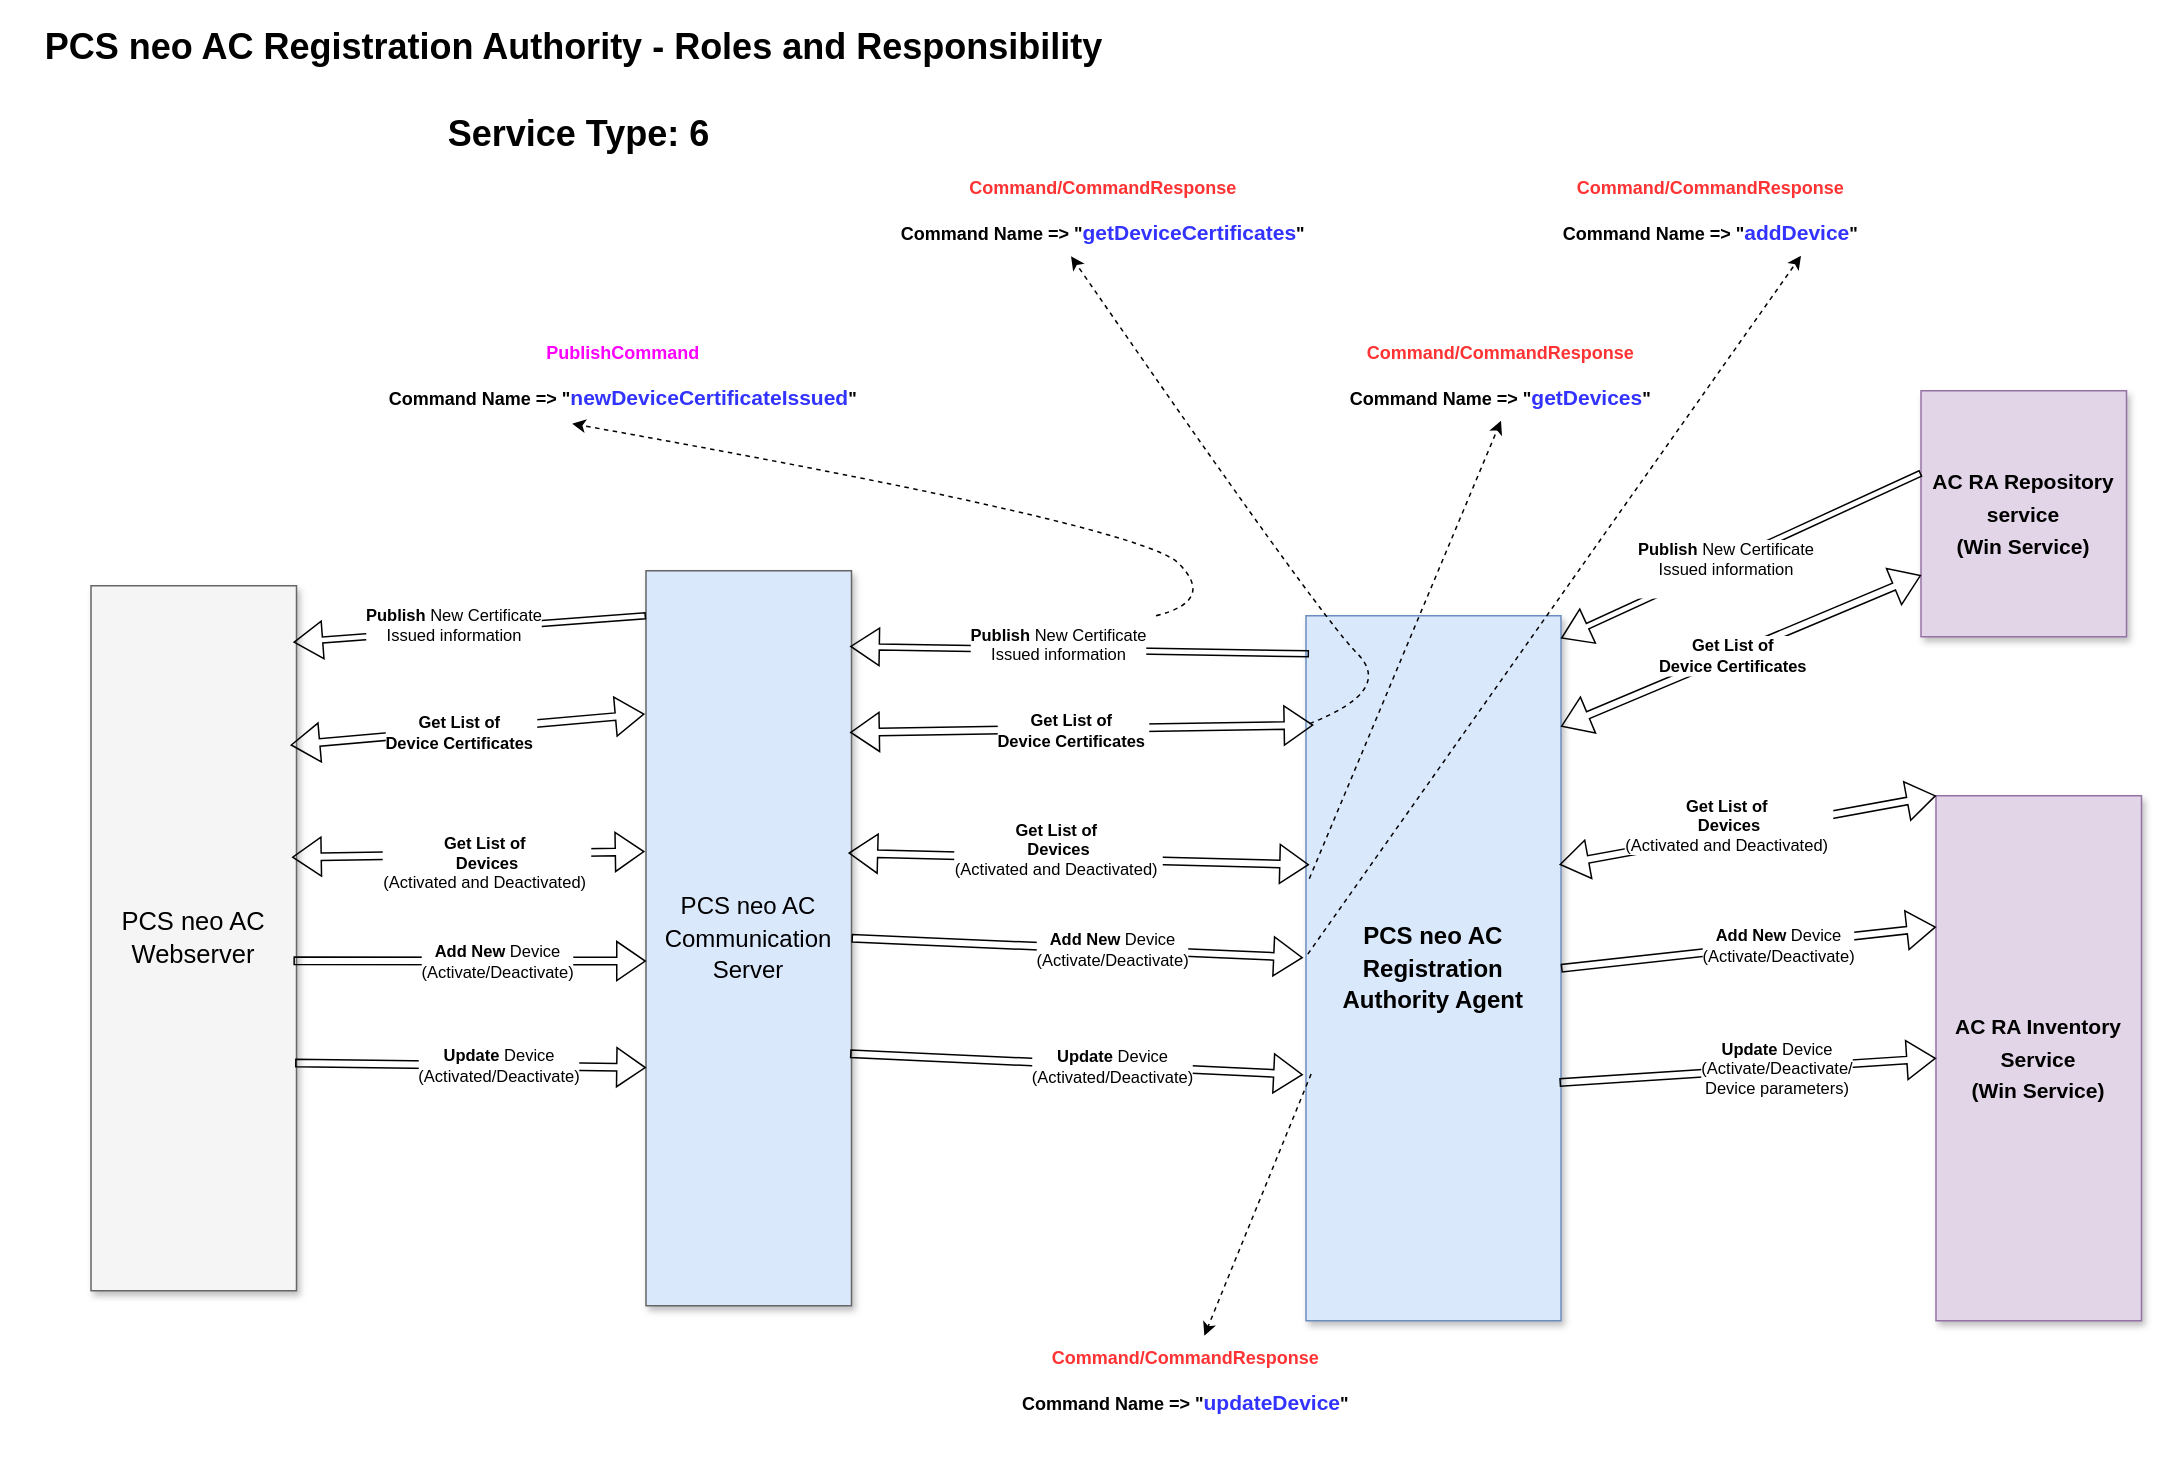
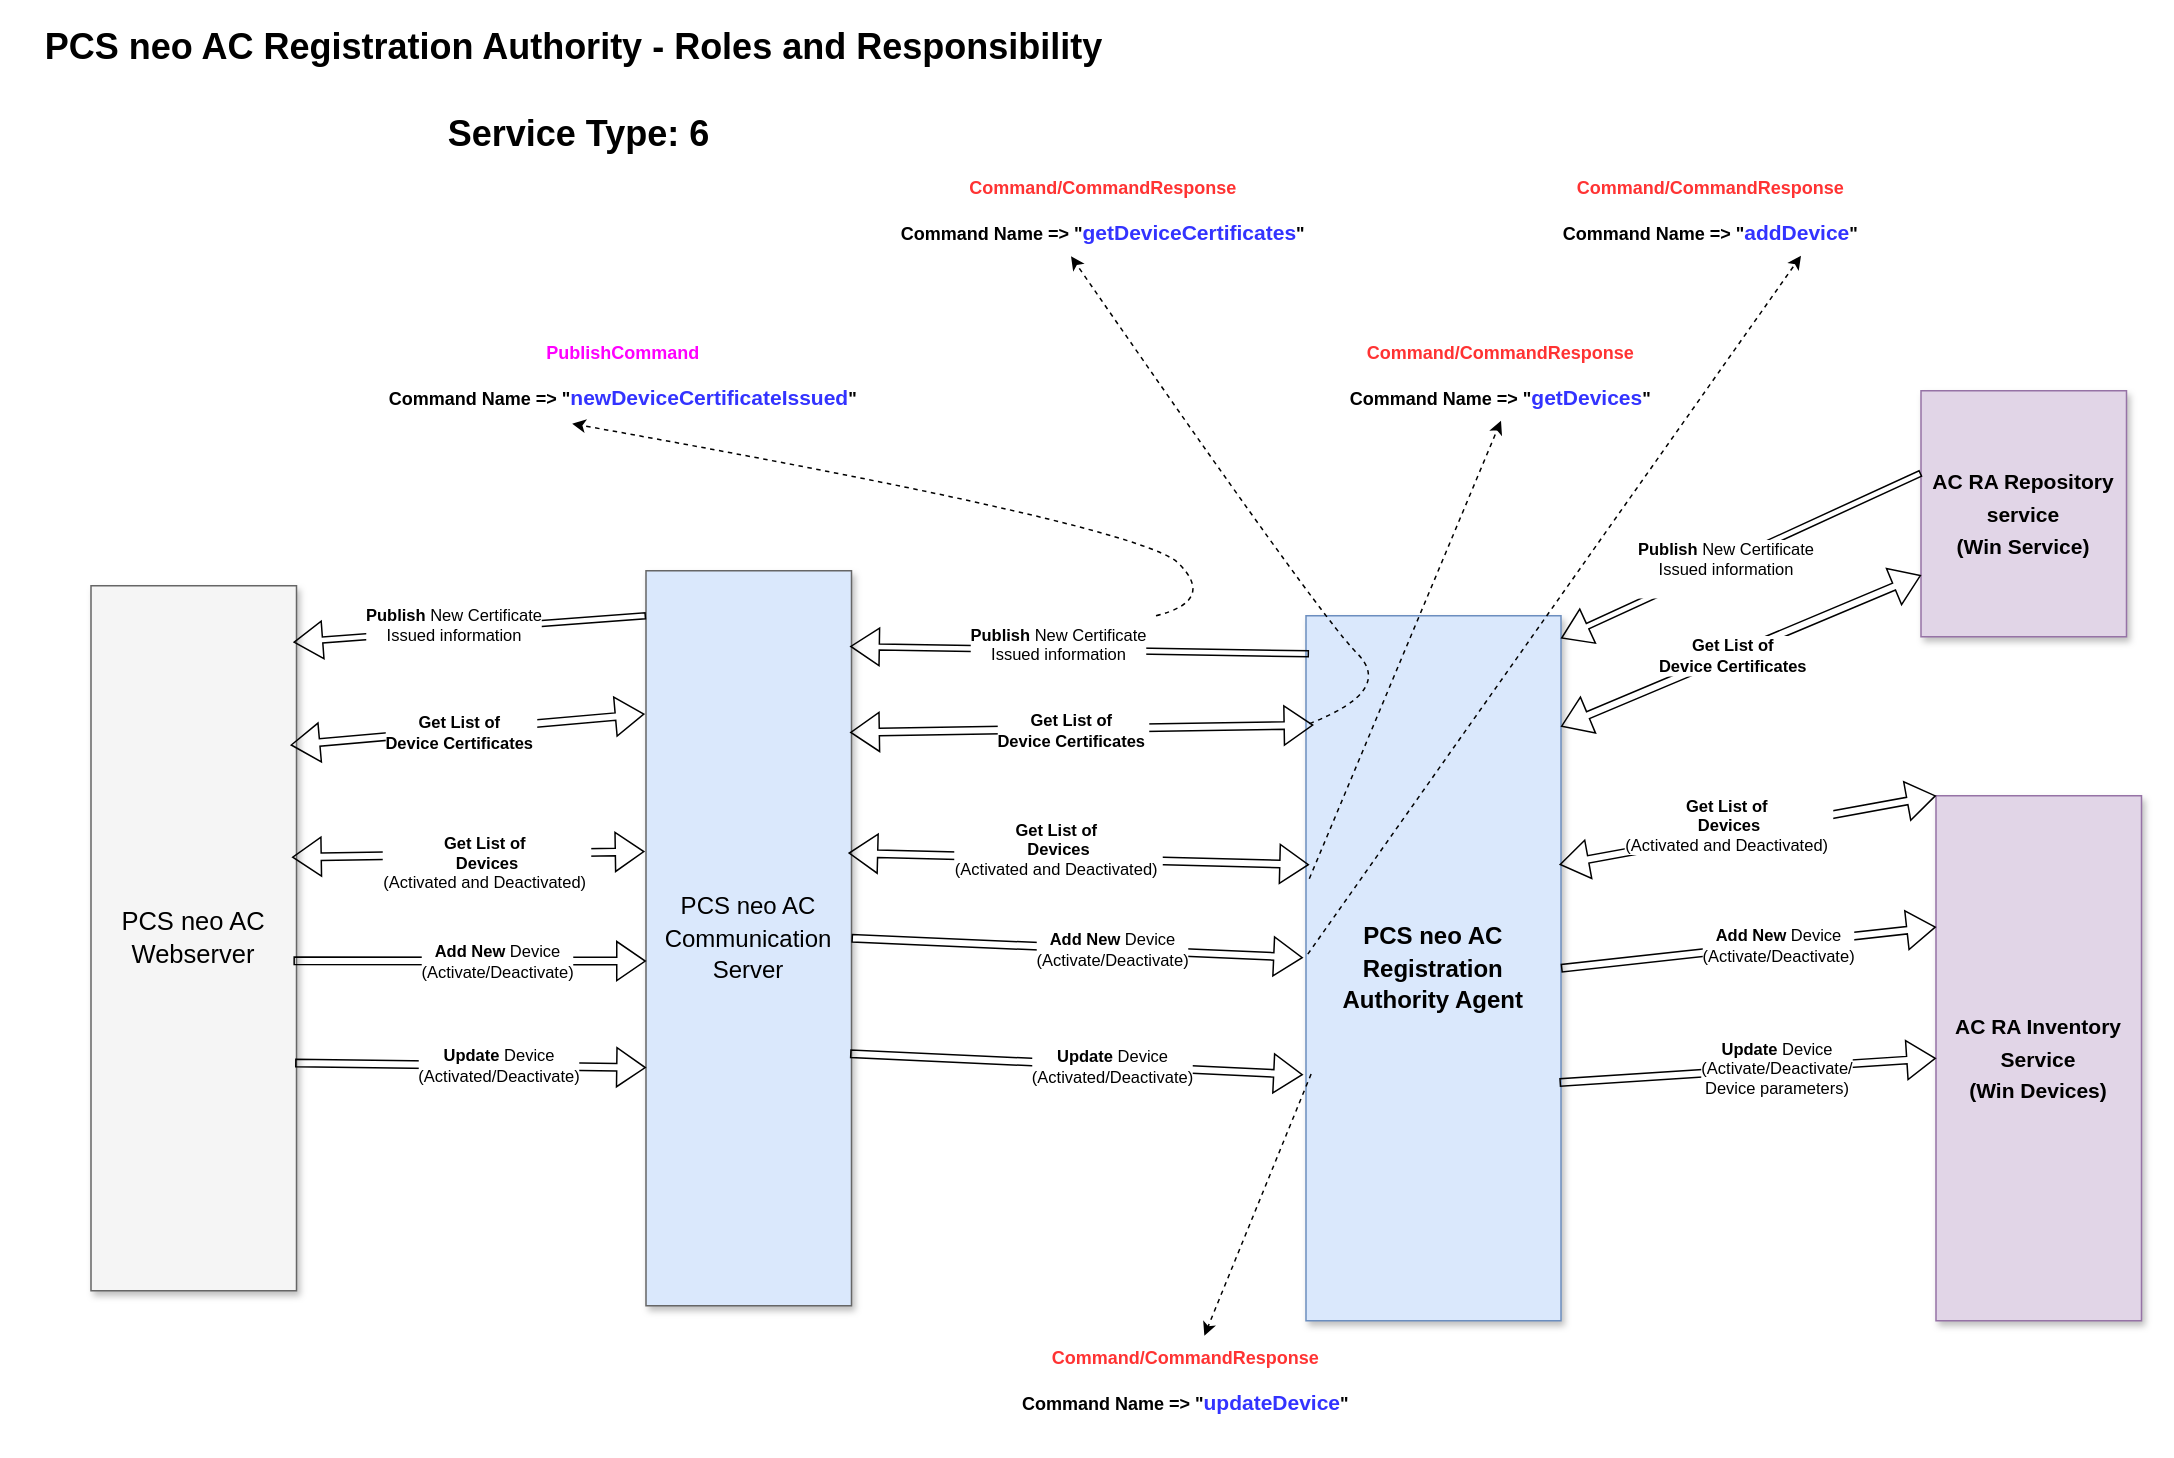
(2039, 1058) -> (2039, 1058)
